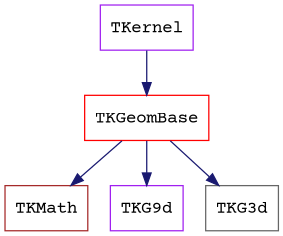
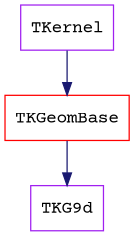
(46, 208) -> none
(242, 208) -> none
